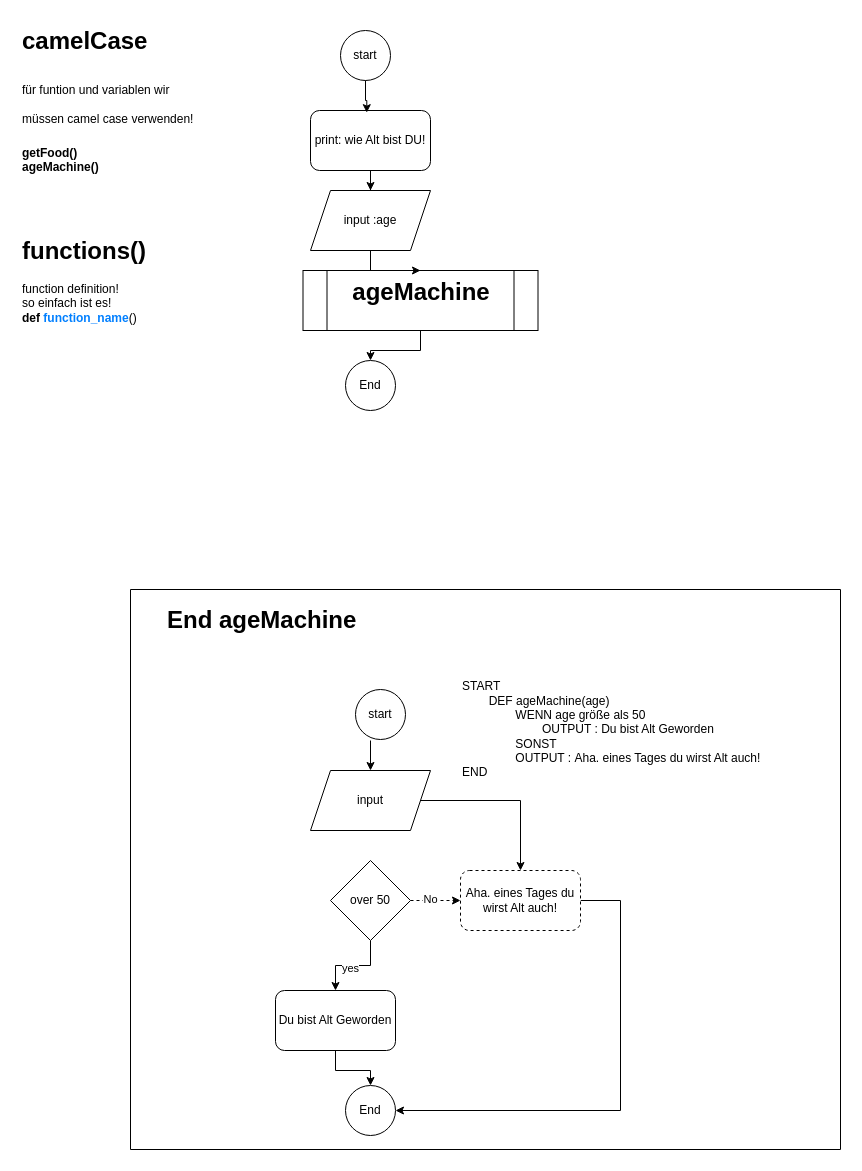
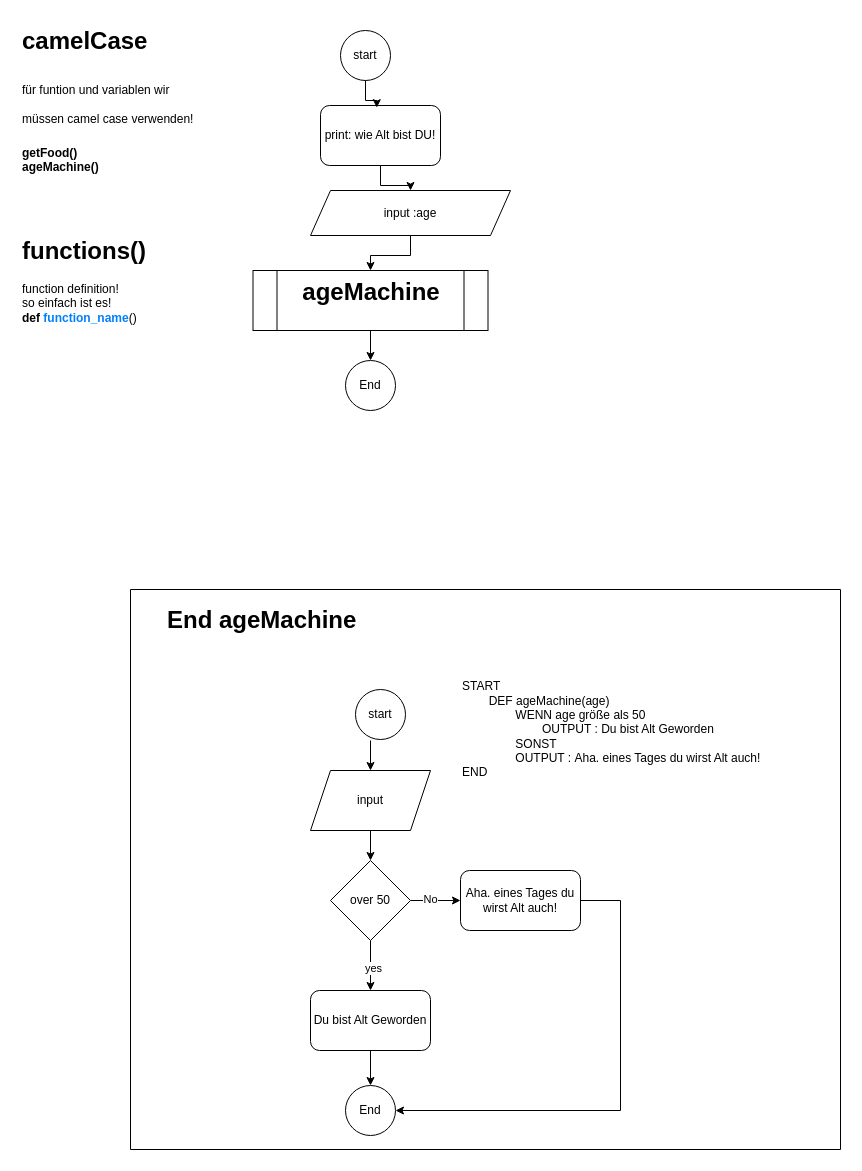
(371, 141) -> (381, 136)
(371, 221) -> (411, 213)
(421, 301) -> (371, 301)
(502, 801) -> (371, 850)
(445, 901) -> (445, 901)
(521, 901) -> (521, 901)
(336, 1021) -> (371, 1021)
